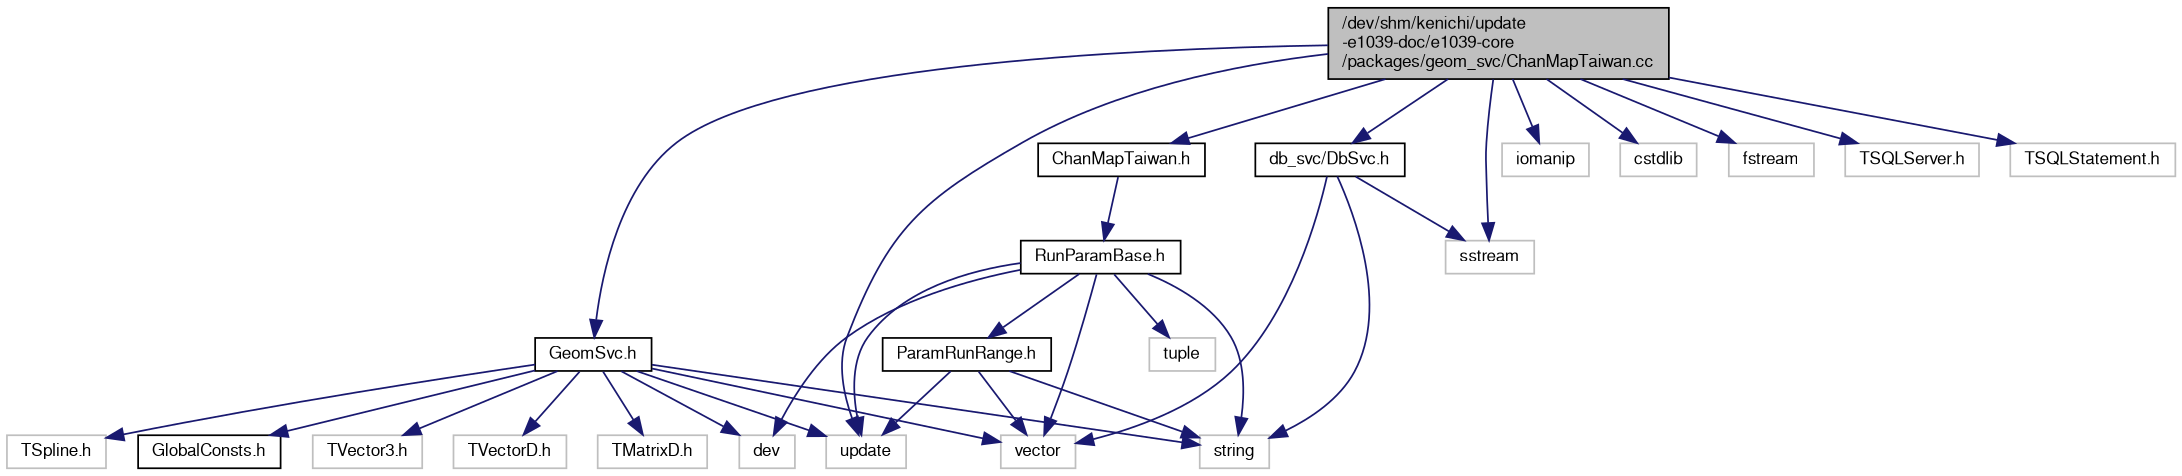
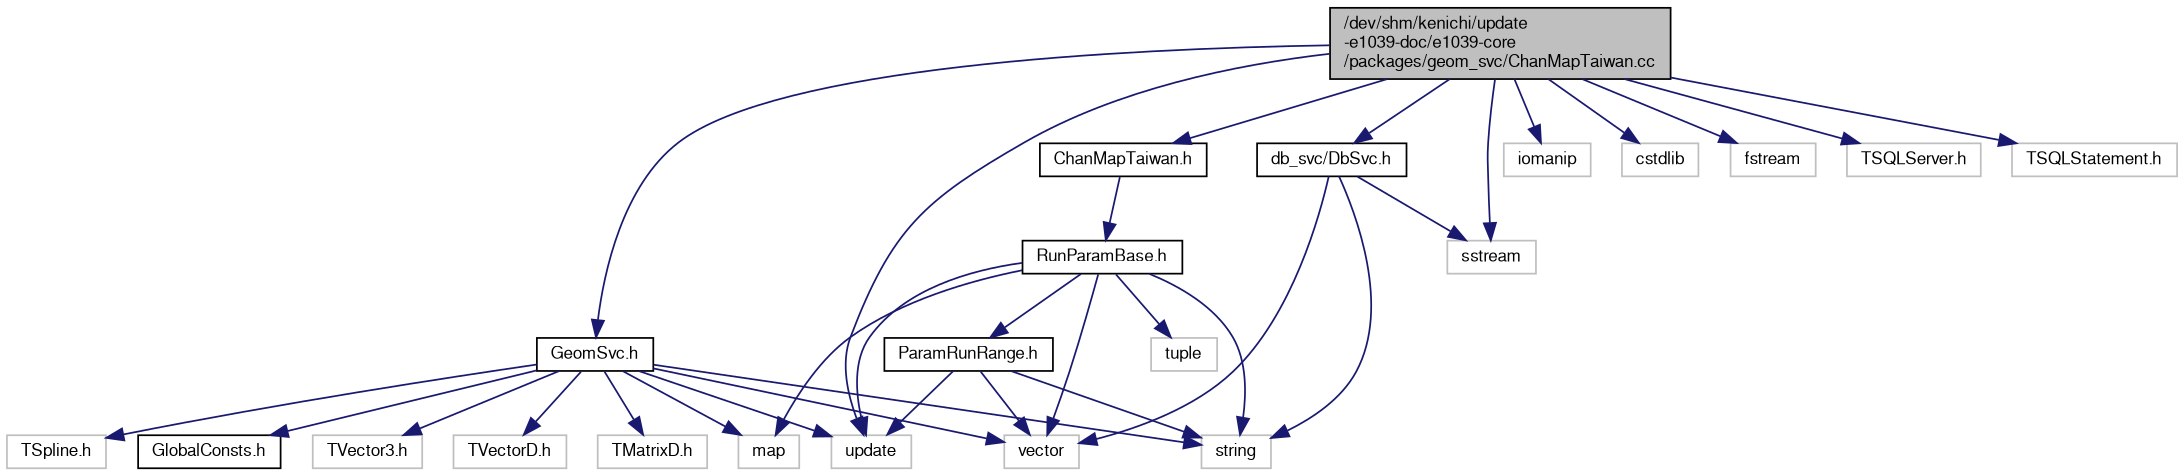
(767, 452) -> (769, 452)
